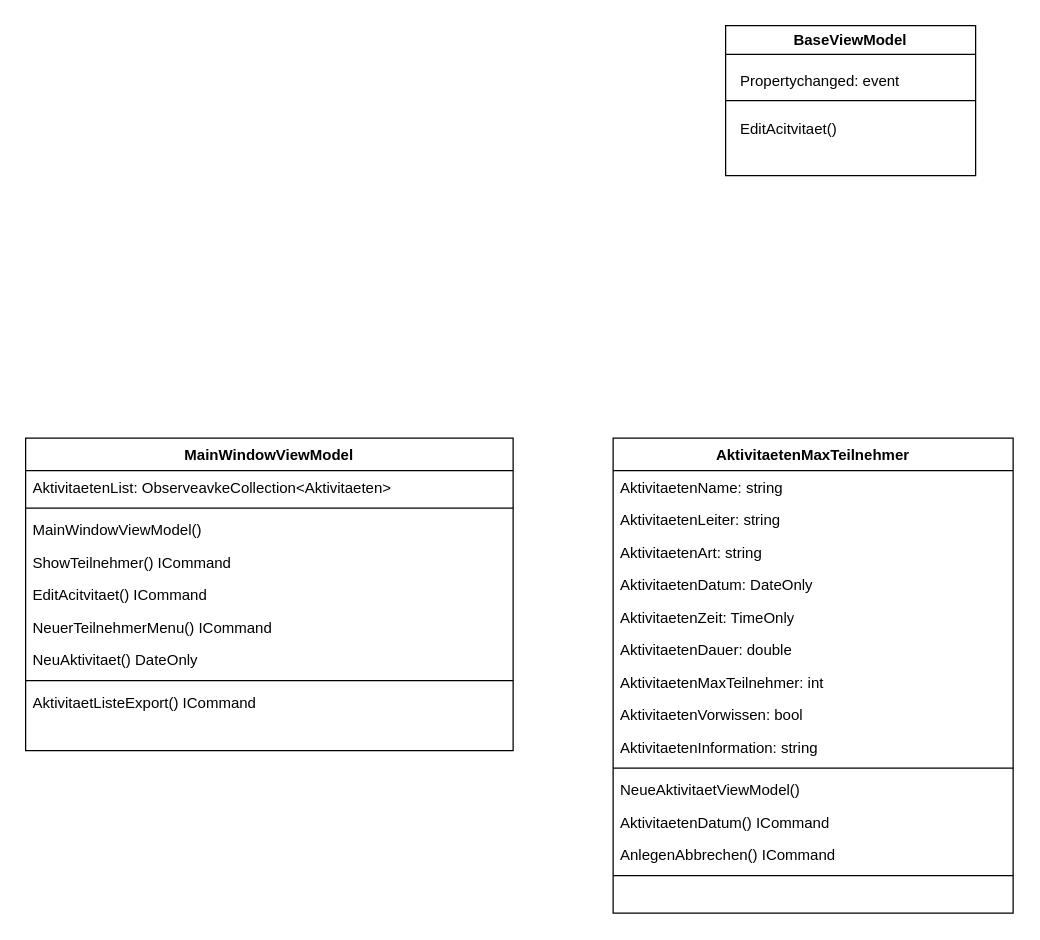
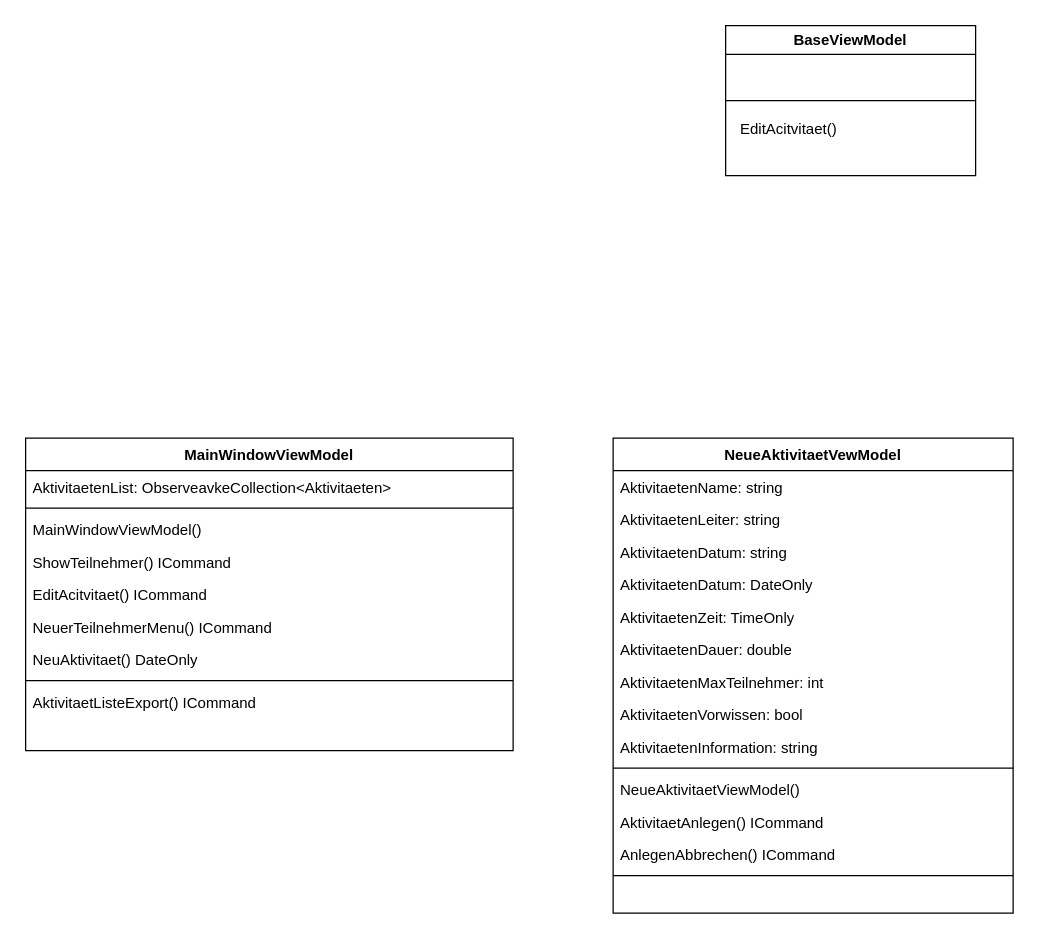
(832, 82) -> none
(813, 456) -> (813, 456)
(707, 553) -> (716, 553)
(732, 823) -> (730, 823)
